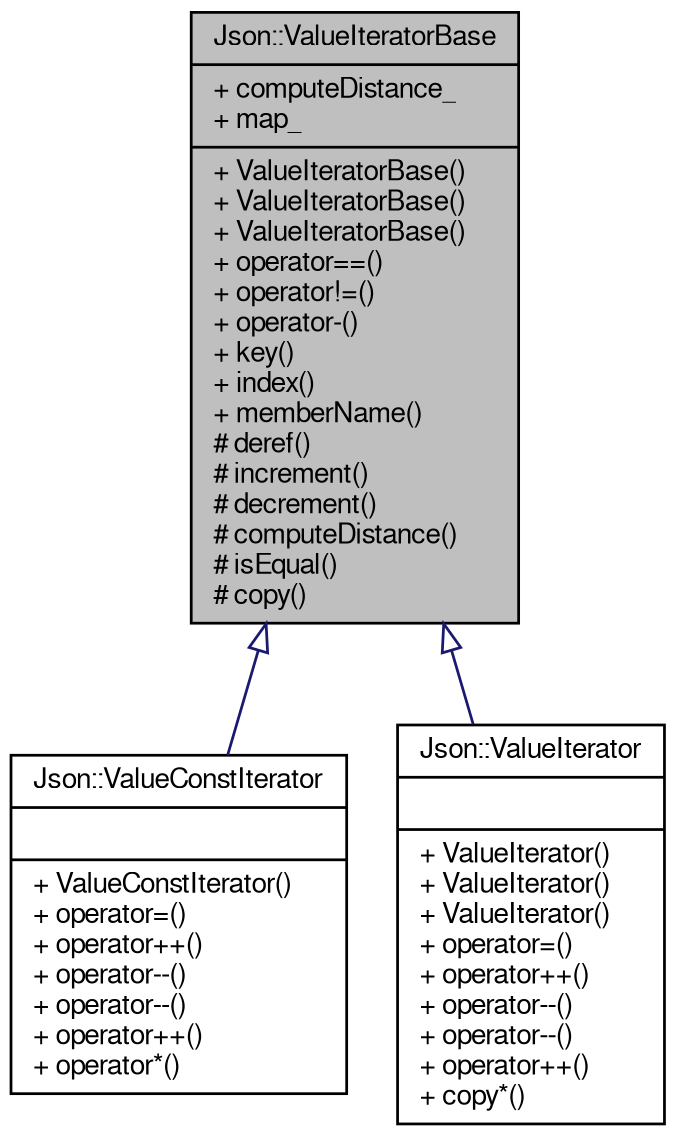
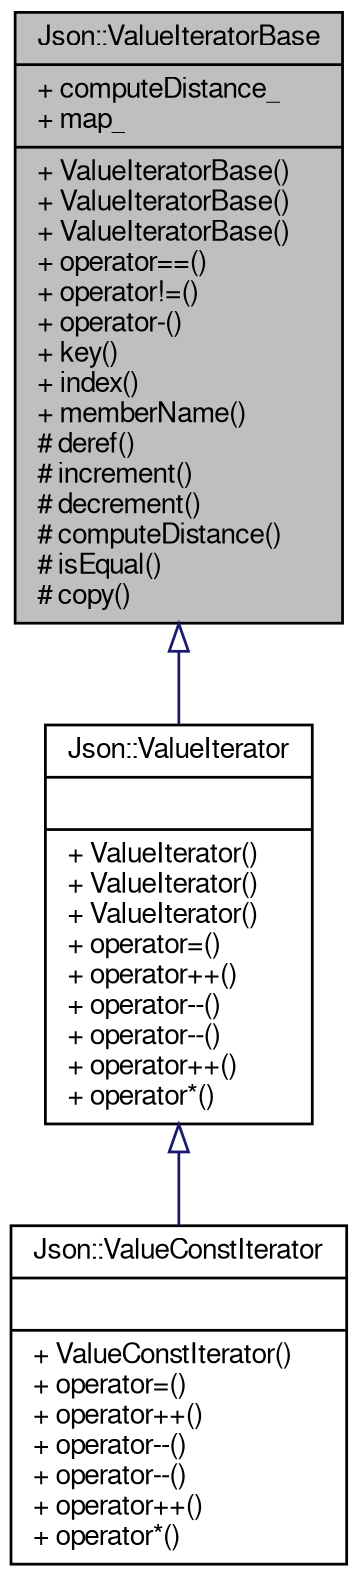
(243, 703) -> (179, 1189)
(473, 1096) -> (142, 1096)
